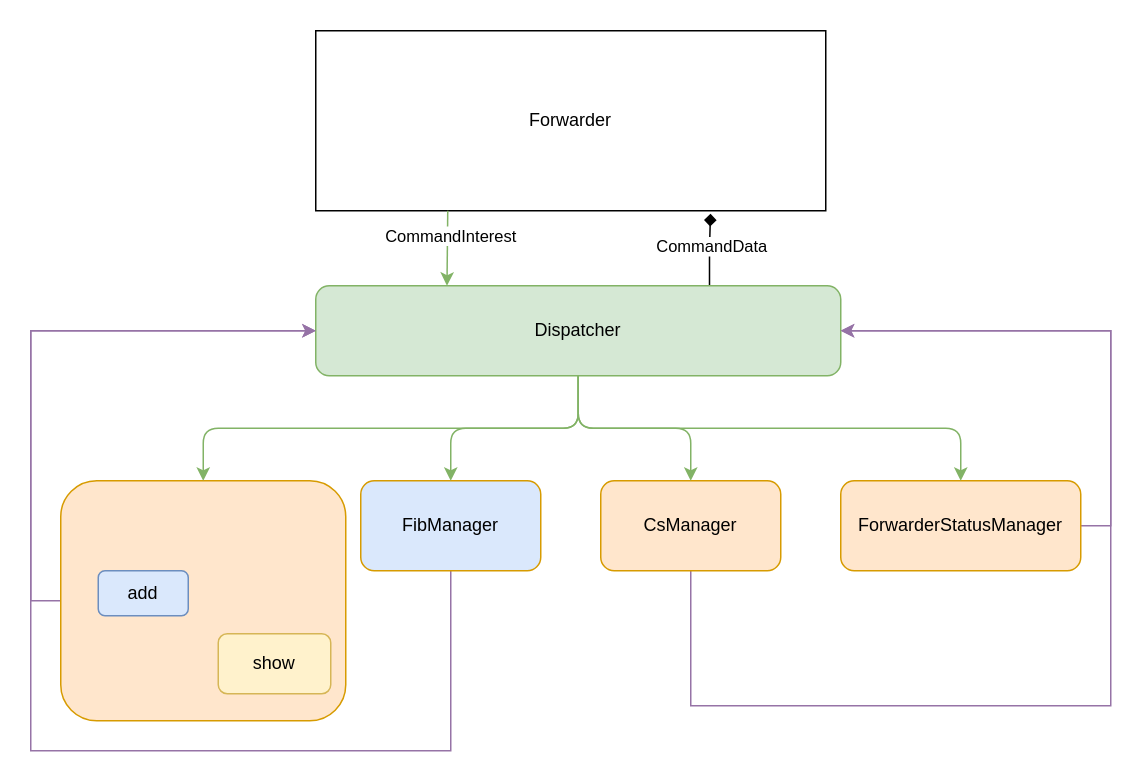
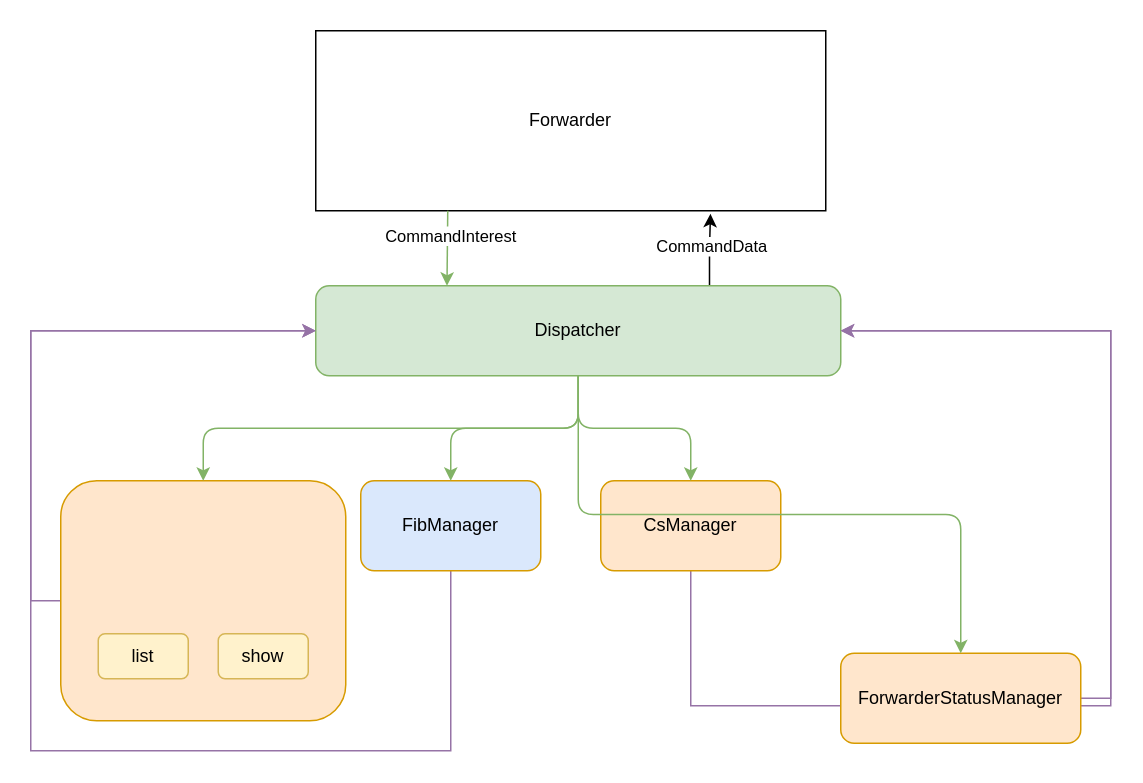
(710, 226) -> (710, 225)
(961, 526) -> (961, 698)
(143, 593) -> none
none -> (143, 656)
(275, 664) -> (263, 656)
